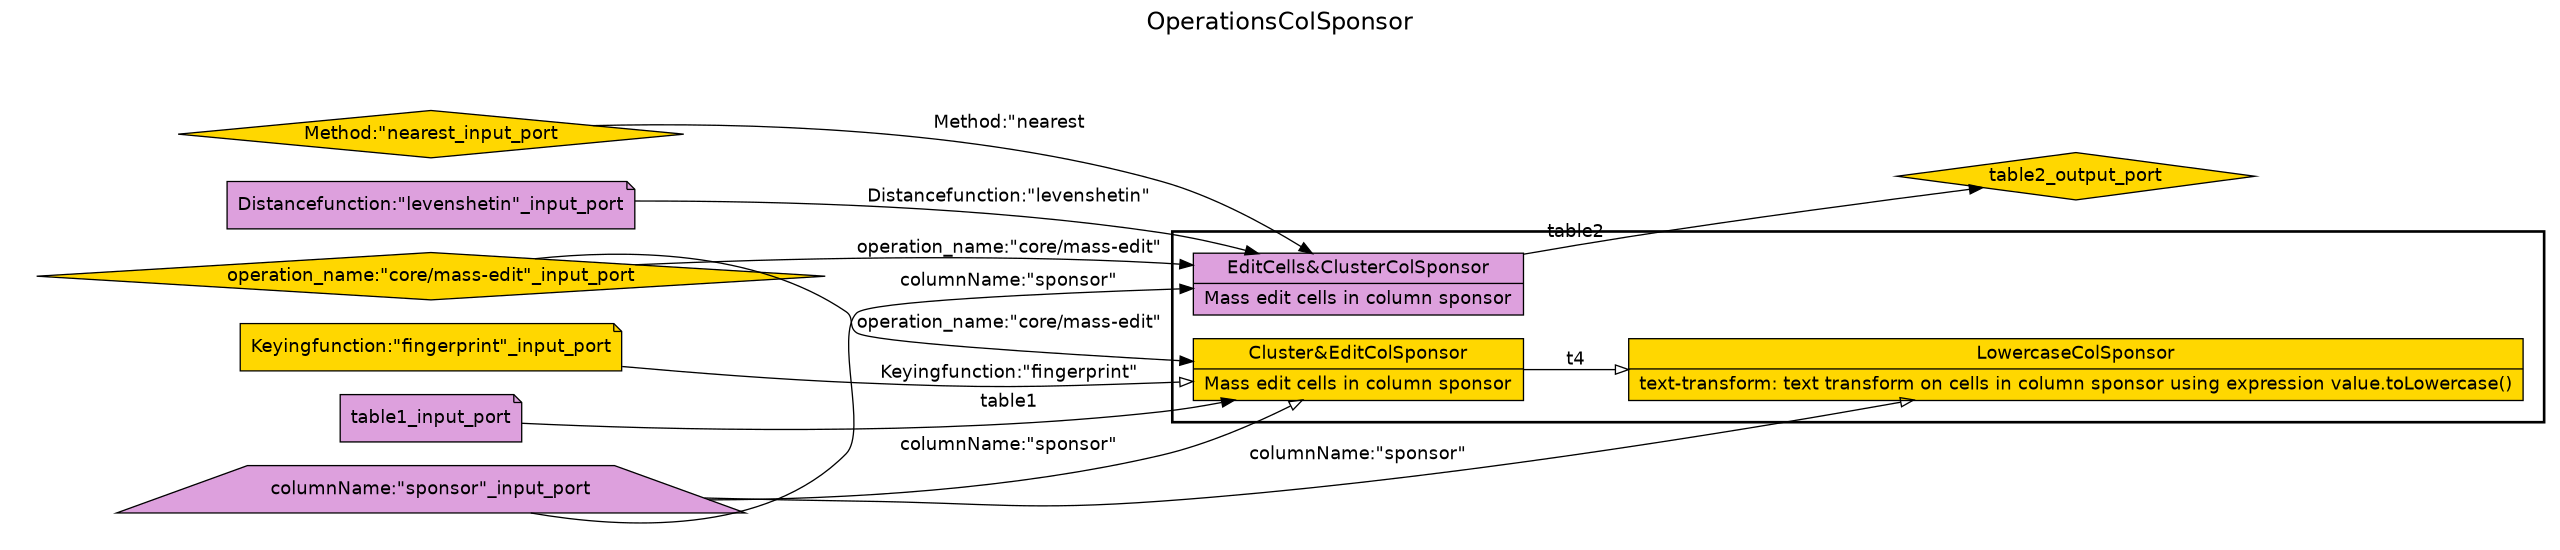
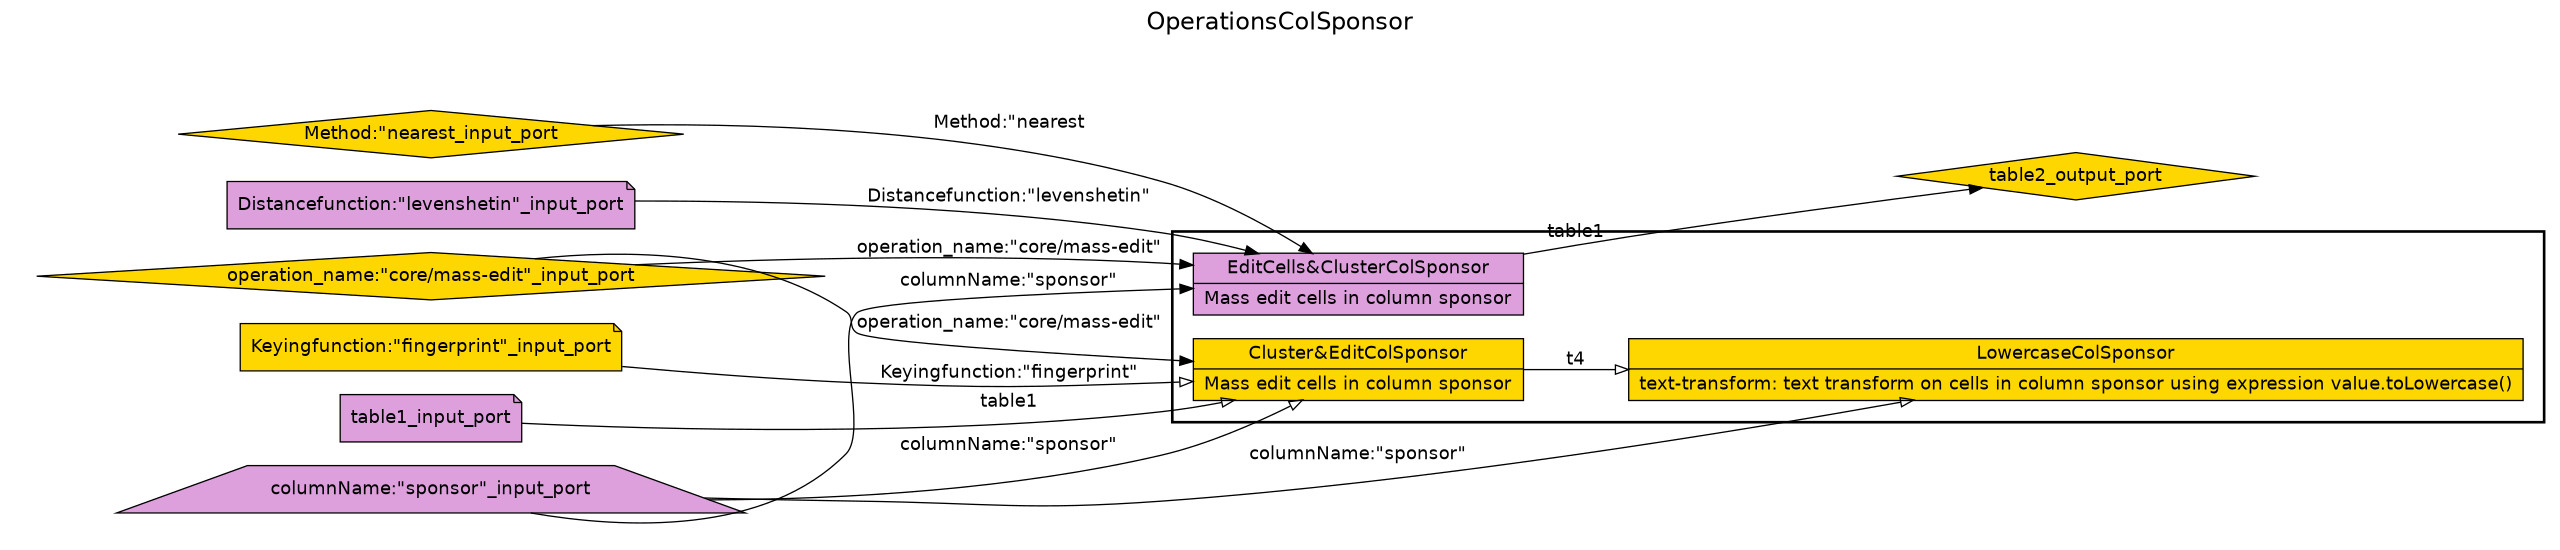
(1576, 232) -> (1576, 232)
(872, 429) -> (872, 429)
